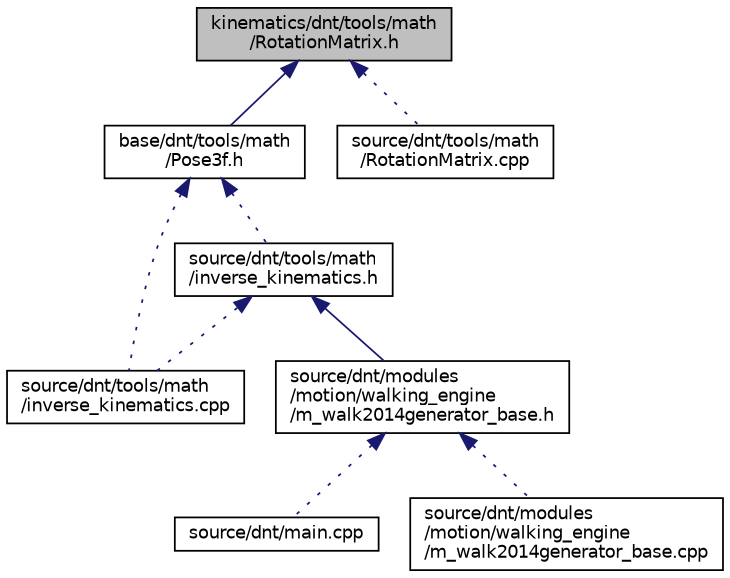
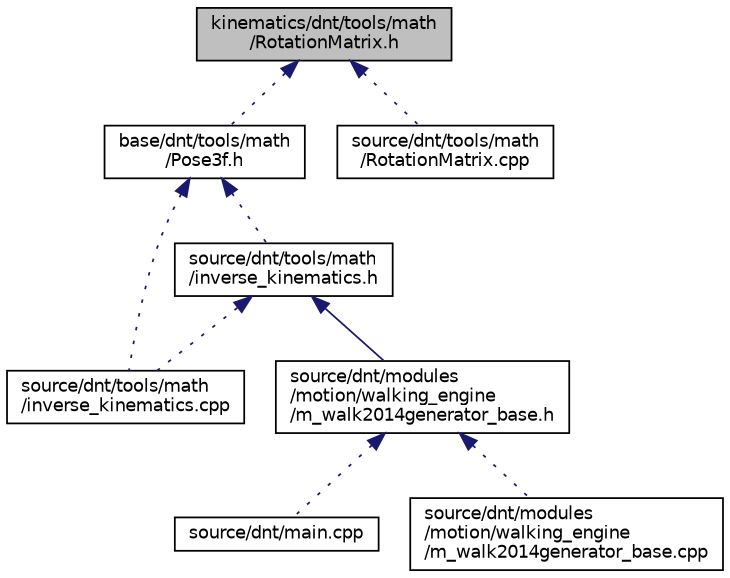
(258, 99) -> (258, 99)
